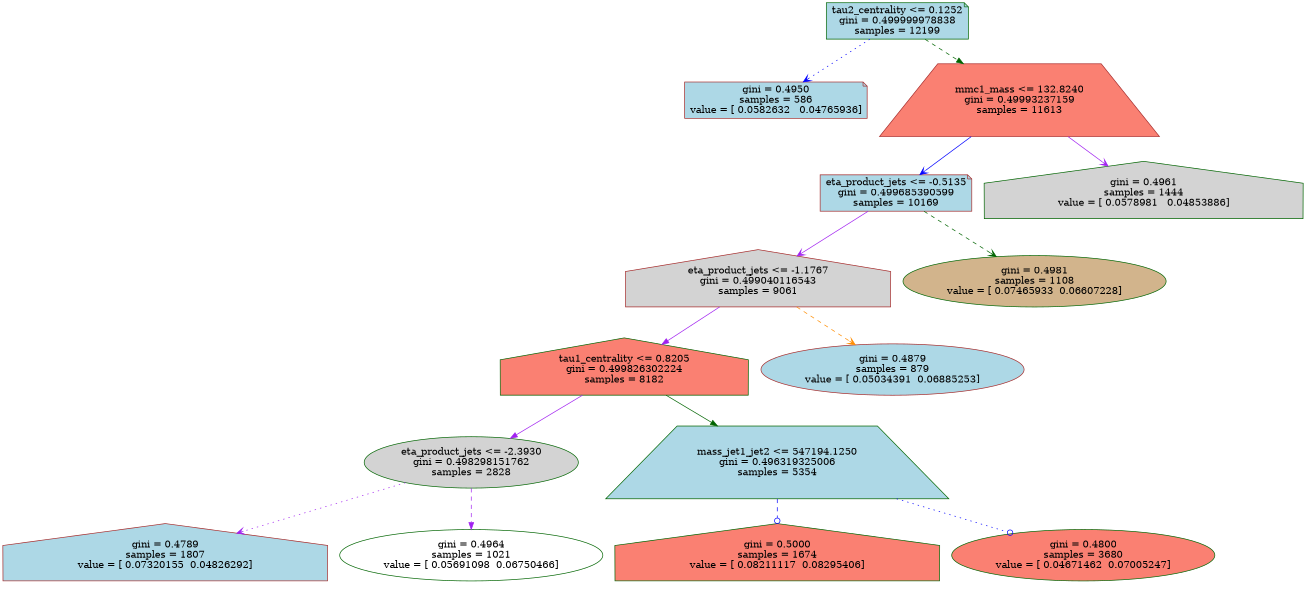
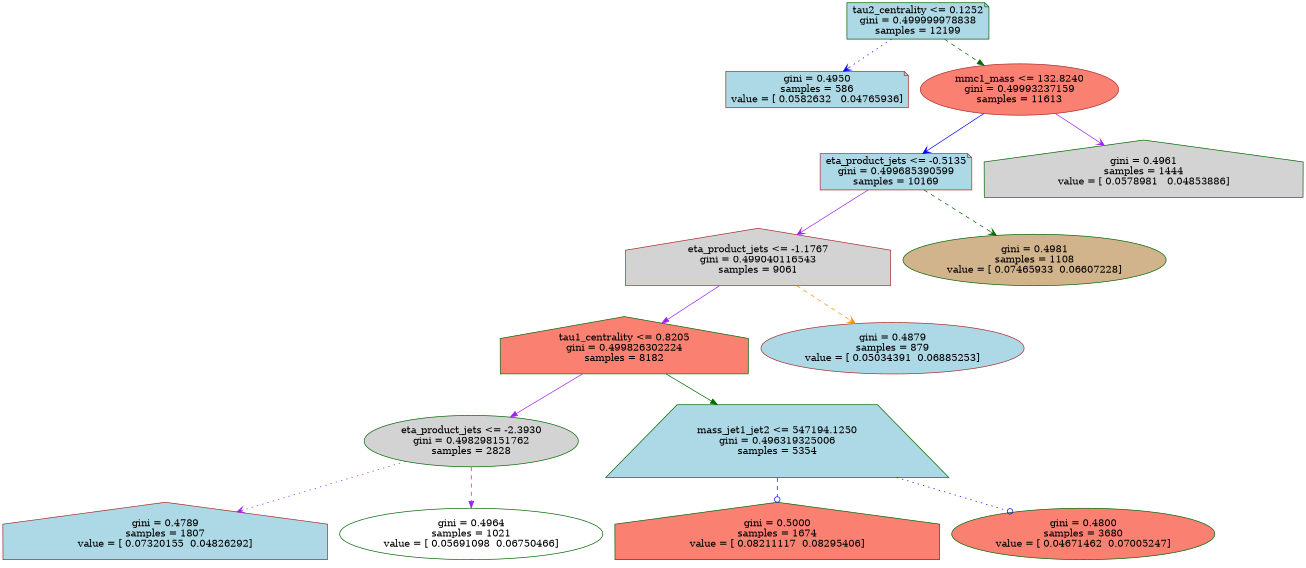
(1019, 100) -> (1019, 90)
